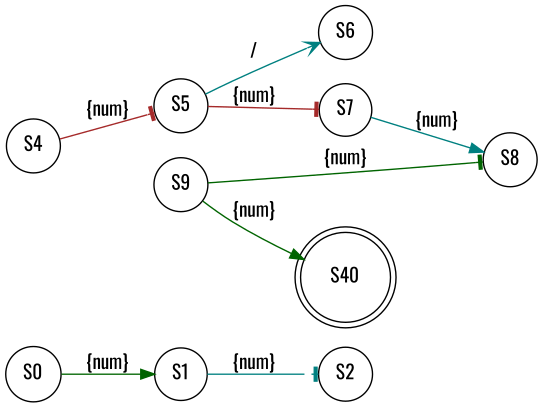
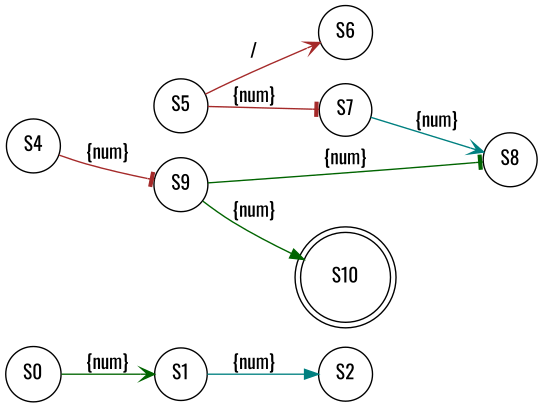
(256, 70) -> (256, 70)
(104, 127) -> (103, 168)
(421, 133) -> (421, 133)
(346, 277) -> (346, 277)
(101, 374) -> (101, 374)
(256, 374) -> (256, 374)
